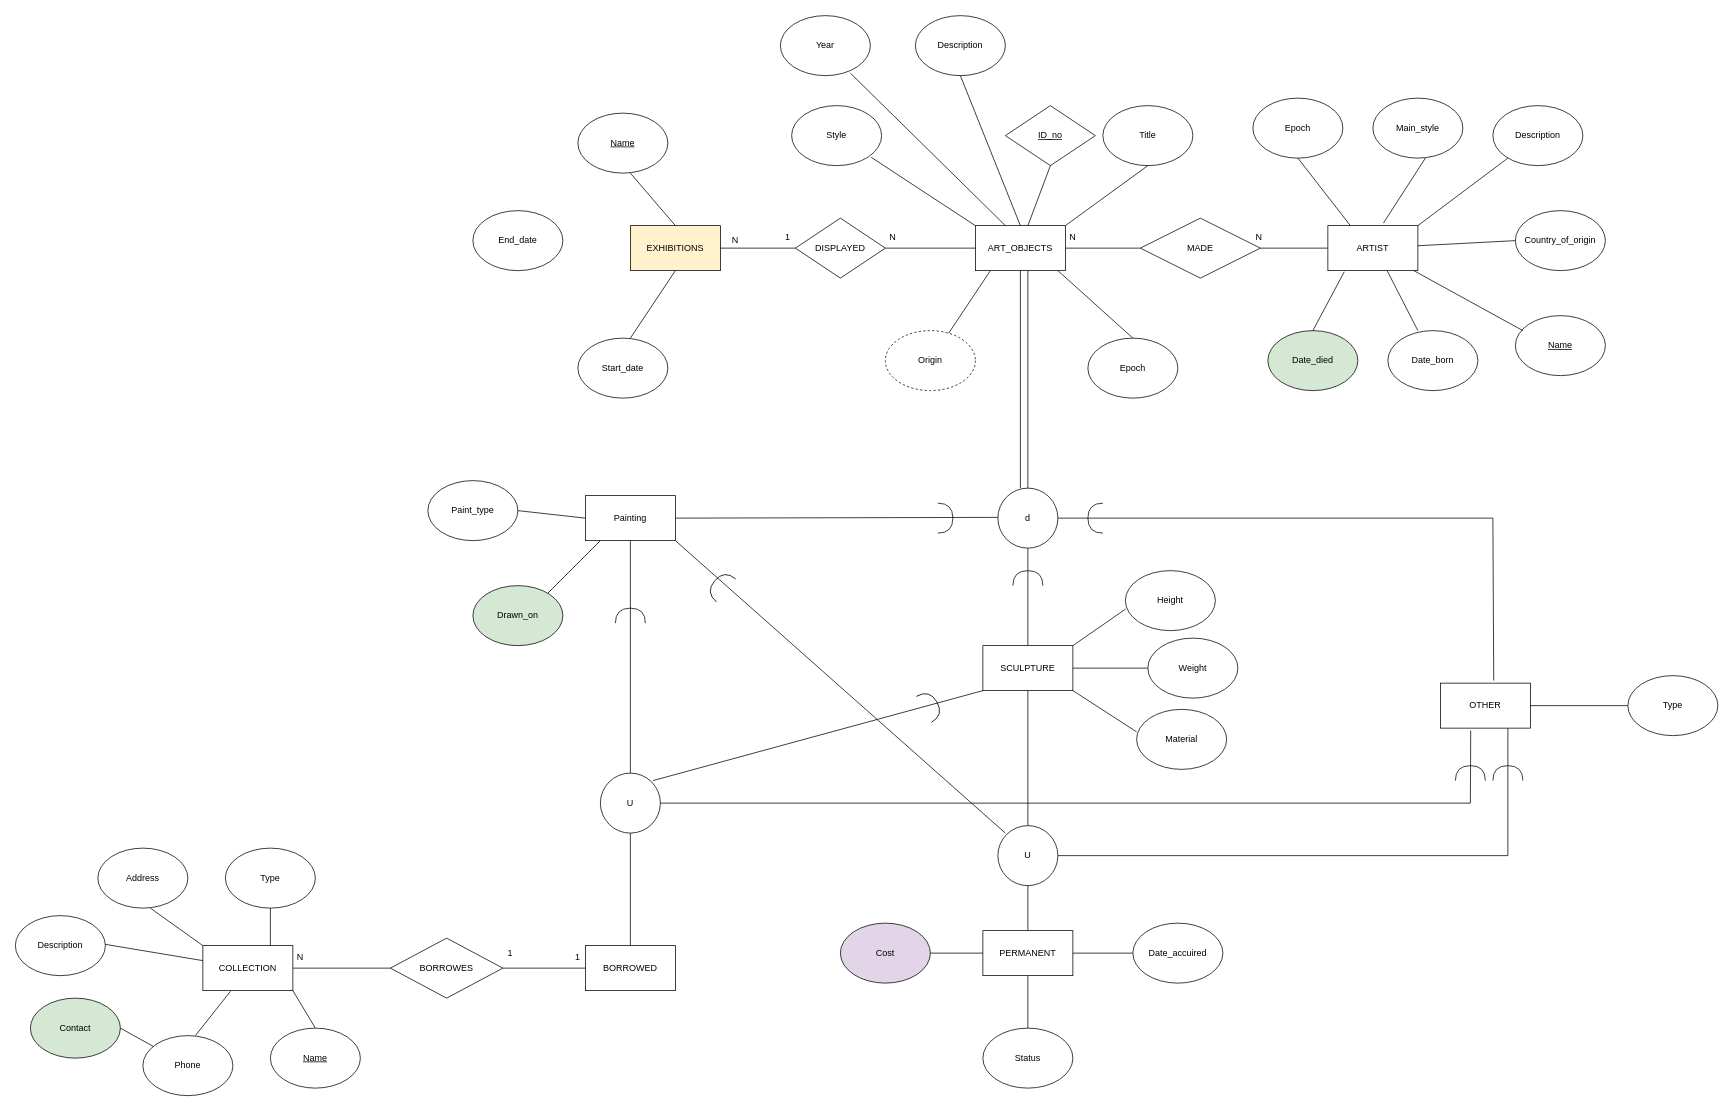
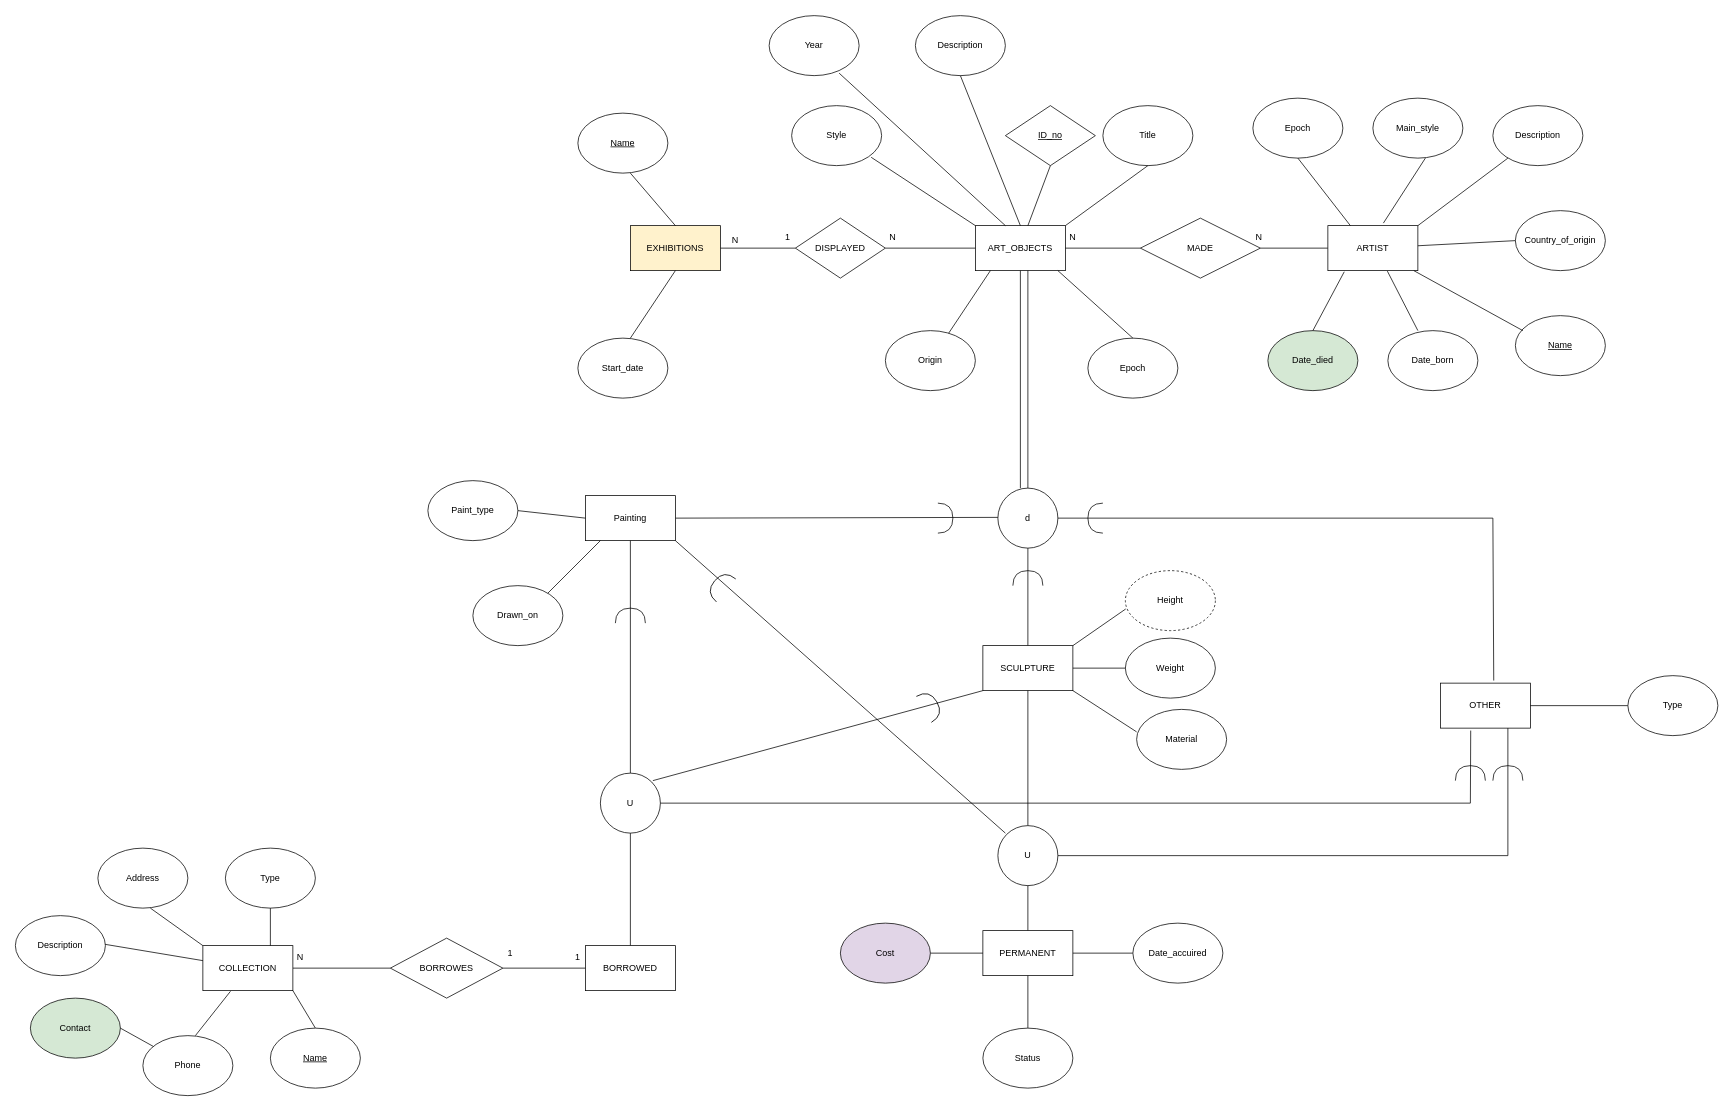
(825, 45) -> (814, 45)
(518, 240) -> none
(930, 360) -> (930, 360)
(1170, 600) -> (1170, 600)
(518, 615) -> (518, 615)
(1193, 668) -> (1170, 668)
